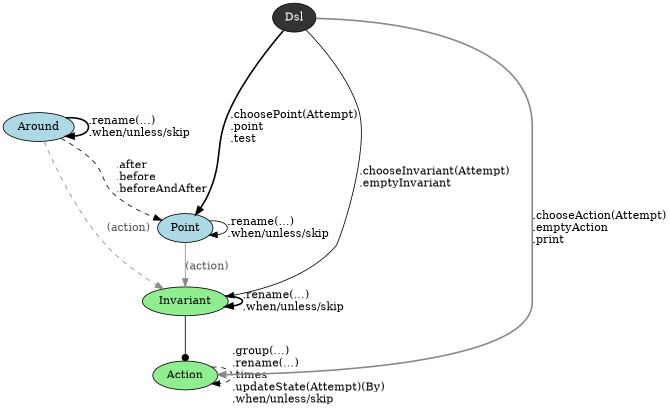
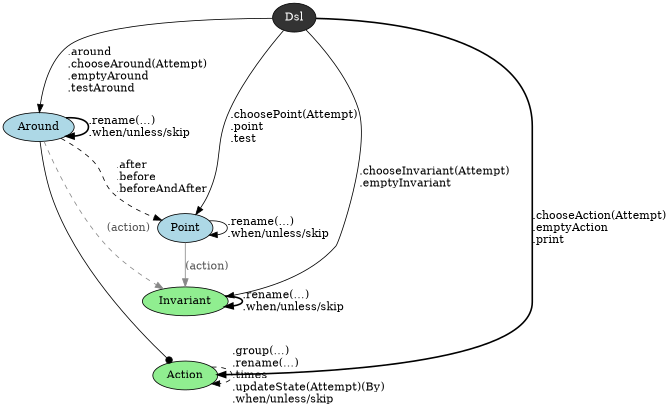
none -> (136, 26)
(228, 113) -> (228, 113)
(532, 246) -> (532, 246)
(185, 335) -> (84, 260)
